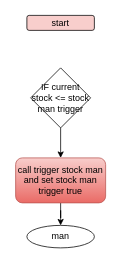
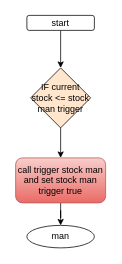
(60, 23) -> (60, 23)
none -> (60, 47)
(60, 98) -> (60, 98)
